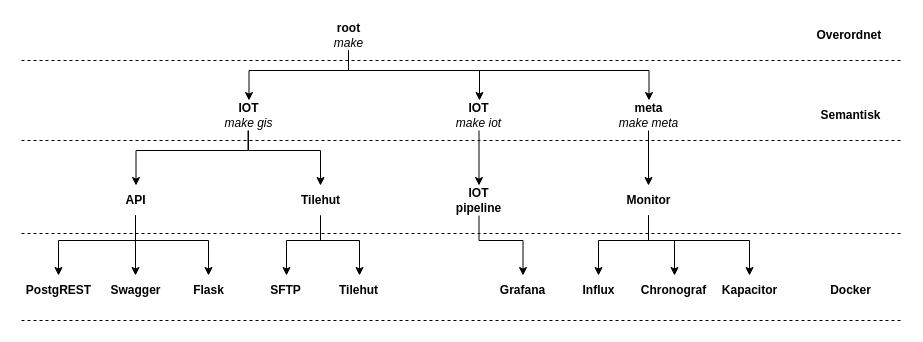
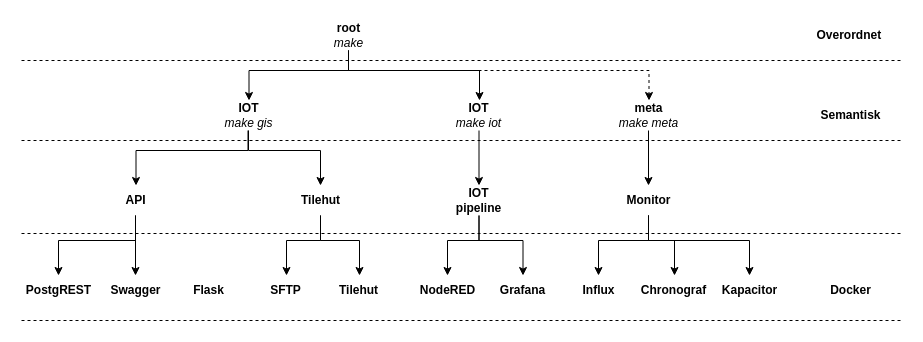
(575, 71) -> (575, 71)
(187, 241) -> none
none -> (449, 241)
none -> (448, 291)
